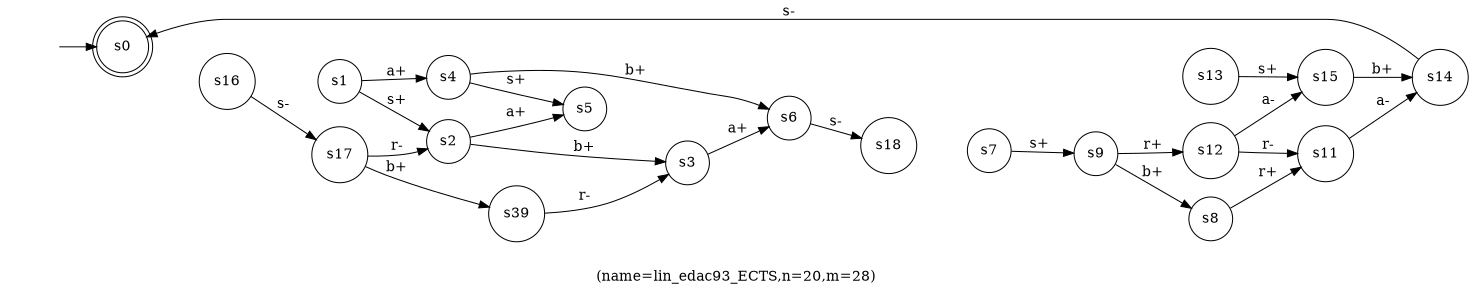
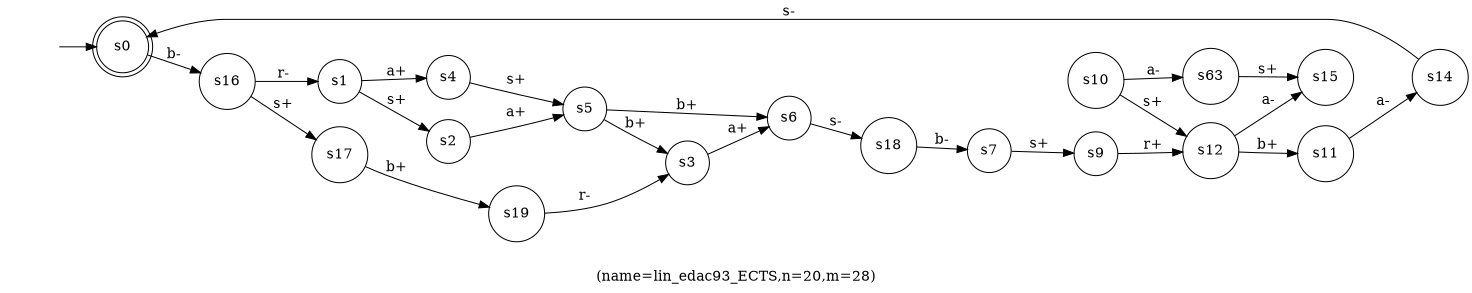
none -> (169, 62)
(1211, 76) -> (1211, 76)
(616, 77) -> (682, 113)
(1378, 77) -> none
none -> (1096, 80)
none -> (281, 81)
(284, 104) -> (284, 104)
(1268, 145) -> (1268, 145)
none -> (937, 148)
(393, 155) -> none
(563, 155) -> (631, 135)
(517, 214) -> (517, 214)
(1211, 219) -> none
